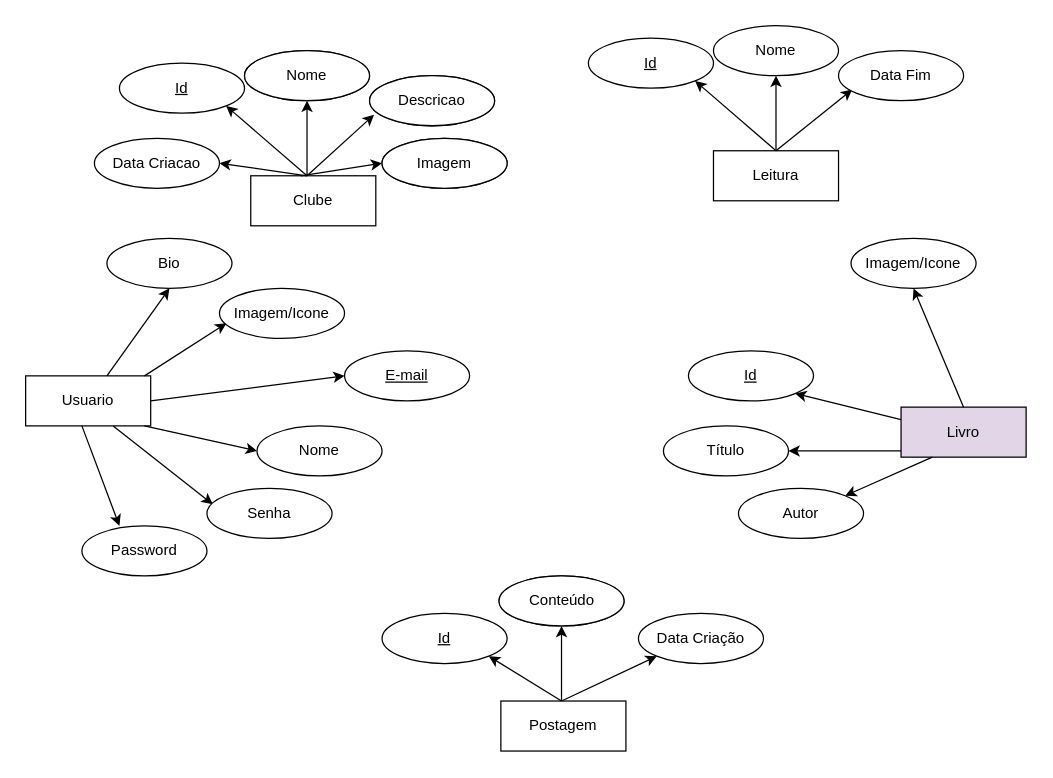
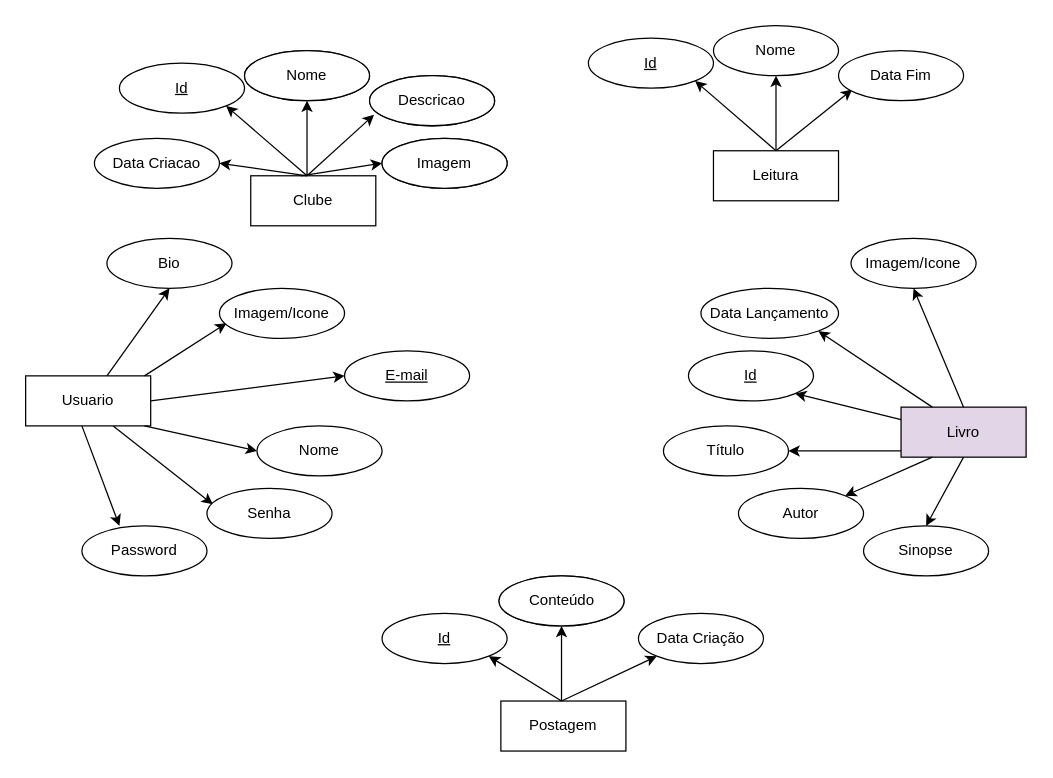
none -> (769, 313)
none -> (878, 371)
none -> (946, 488)
none -> (926, 551)
